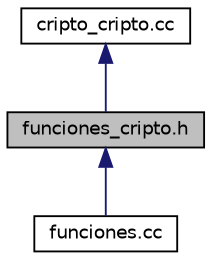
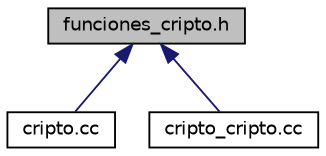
(106, 88) -> (197, 85)
(106, 234) -> (61, 130)
